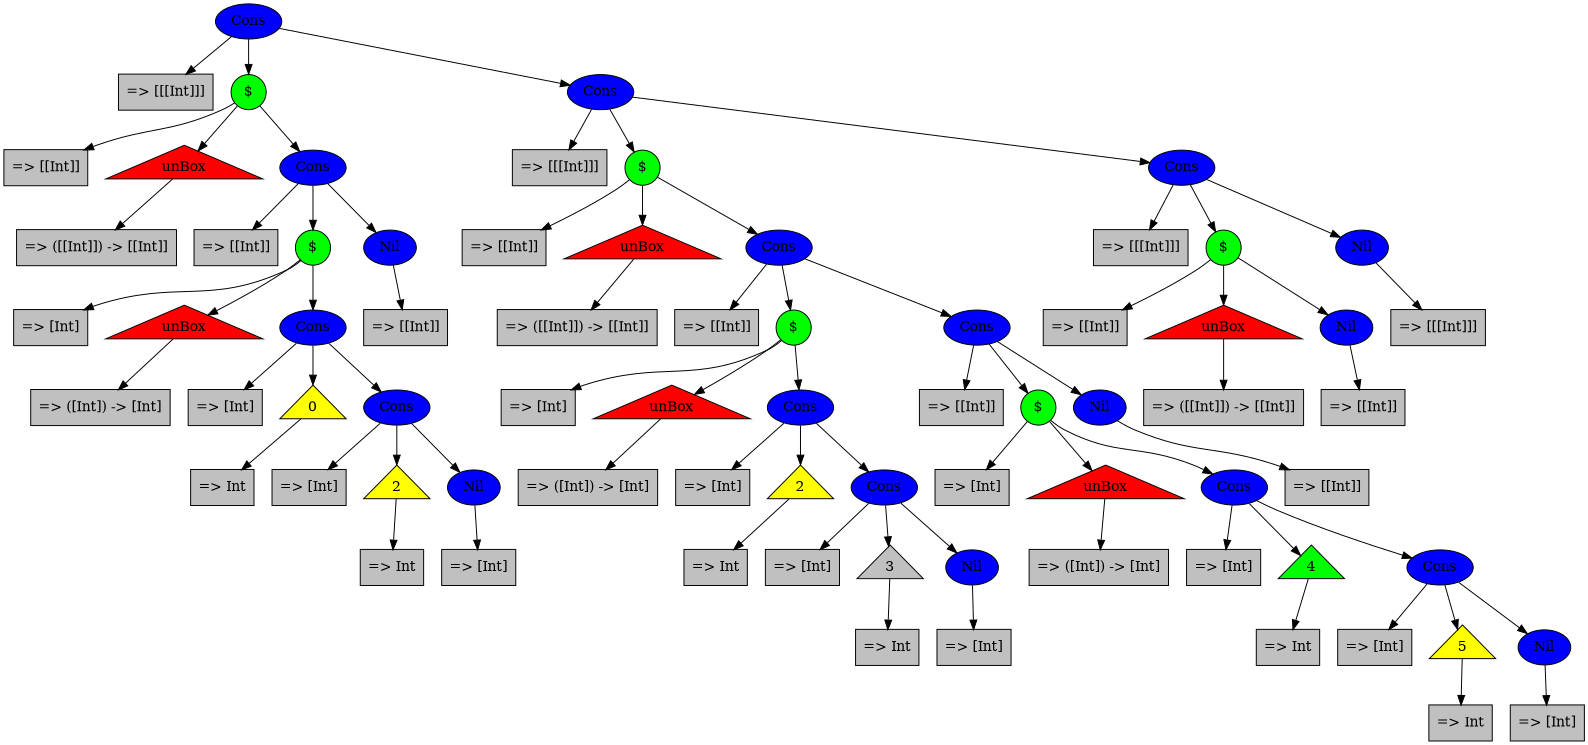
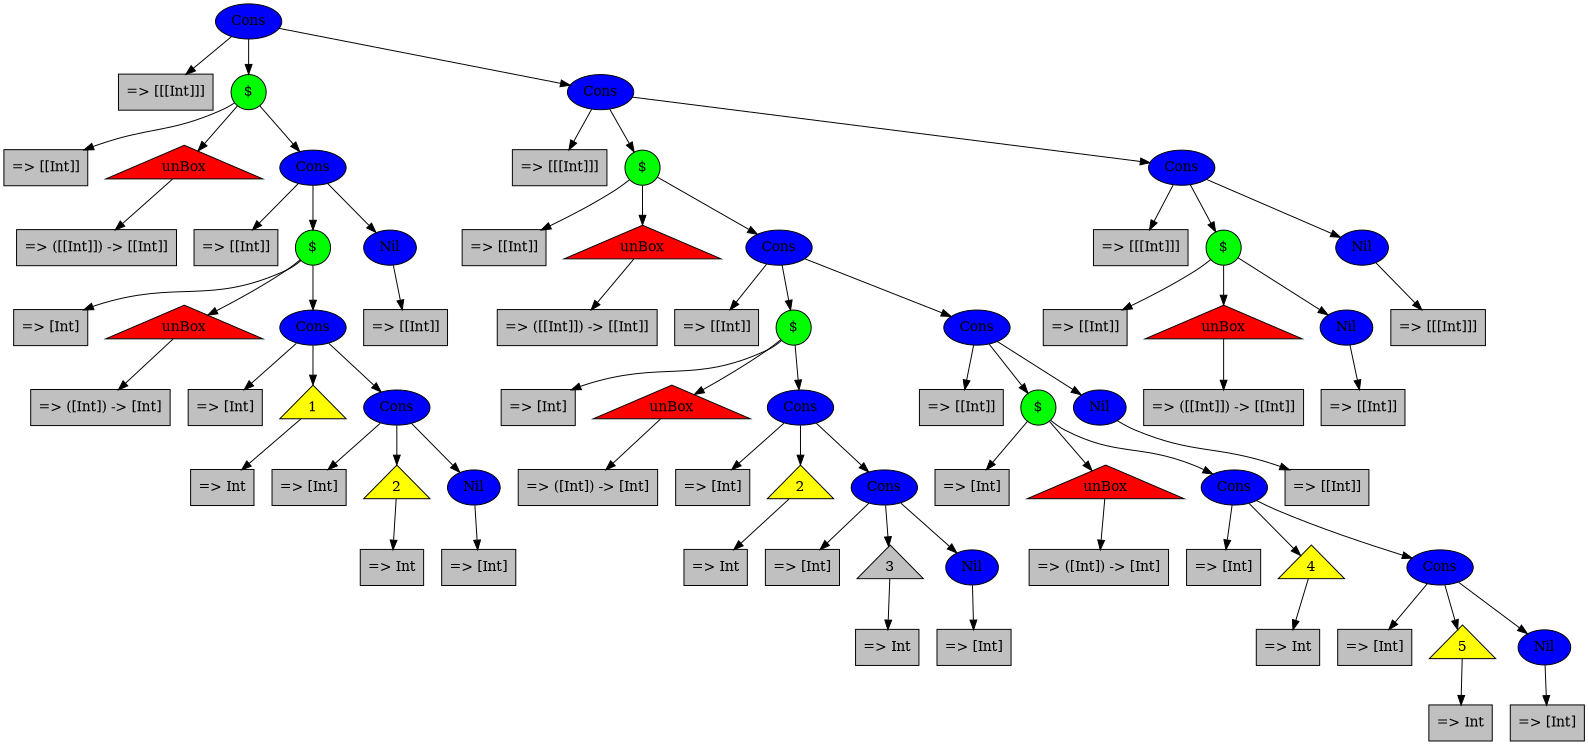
(313, 408) -> (313, 408)
(1311, 567) -> (1311, 567)
